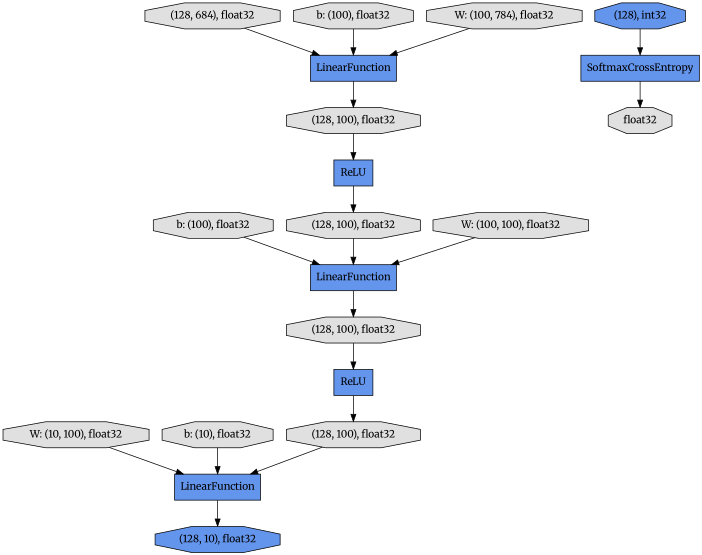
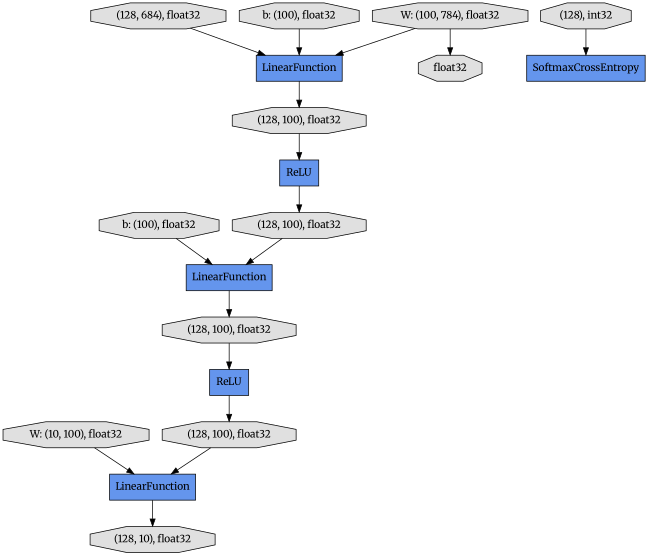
(640, 16) -> (586, 16)
(640, 91) -> (450, 38)
(511, 225) -> none
(218, 435) -> none
(218, 540) -> (153, 540)
